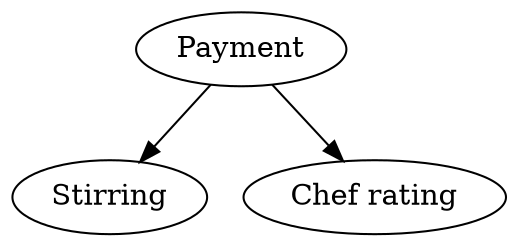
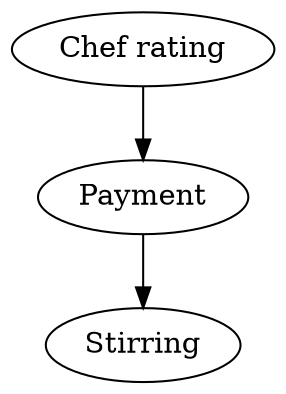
(300, 115) -> (143, 113)
